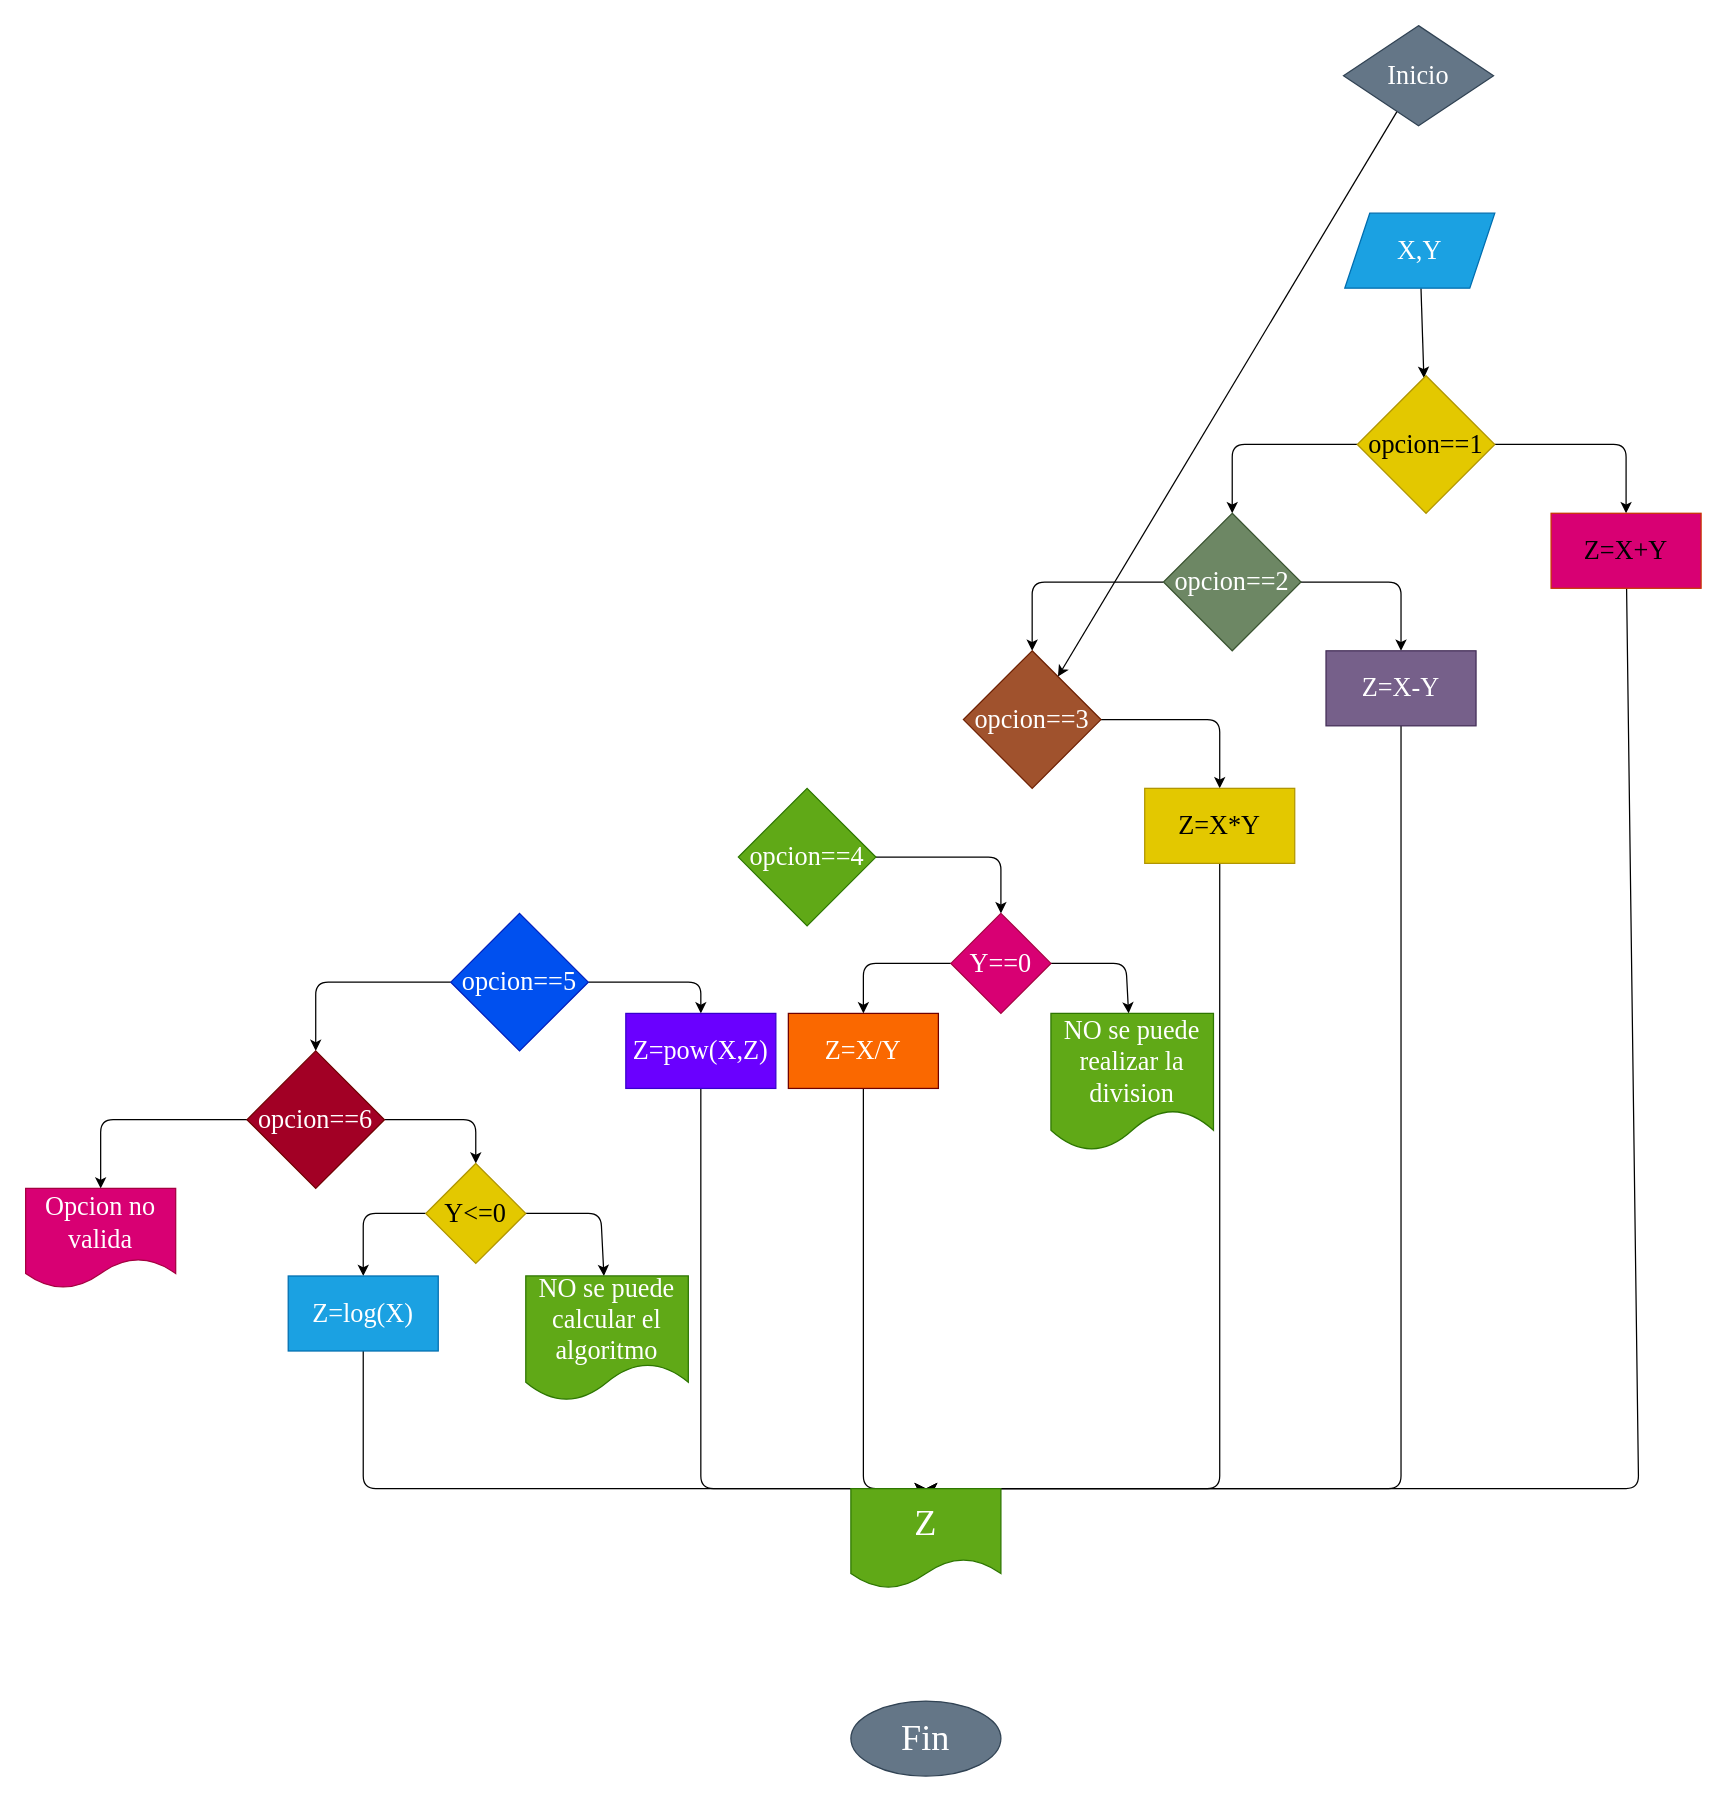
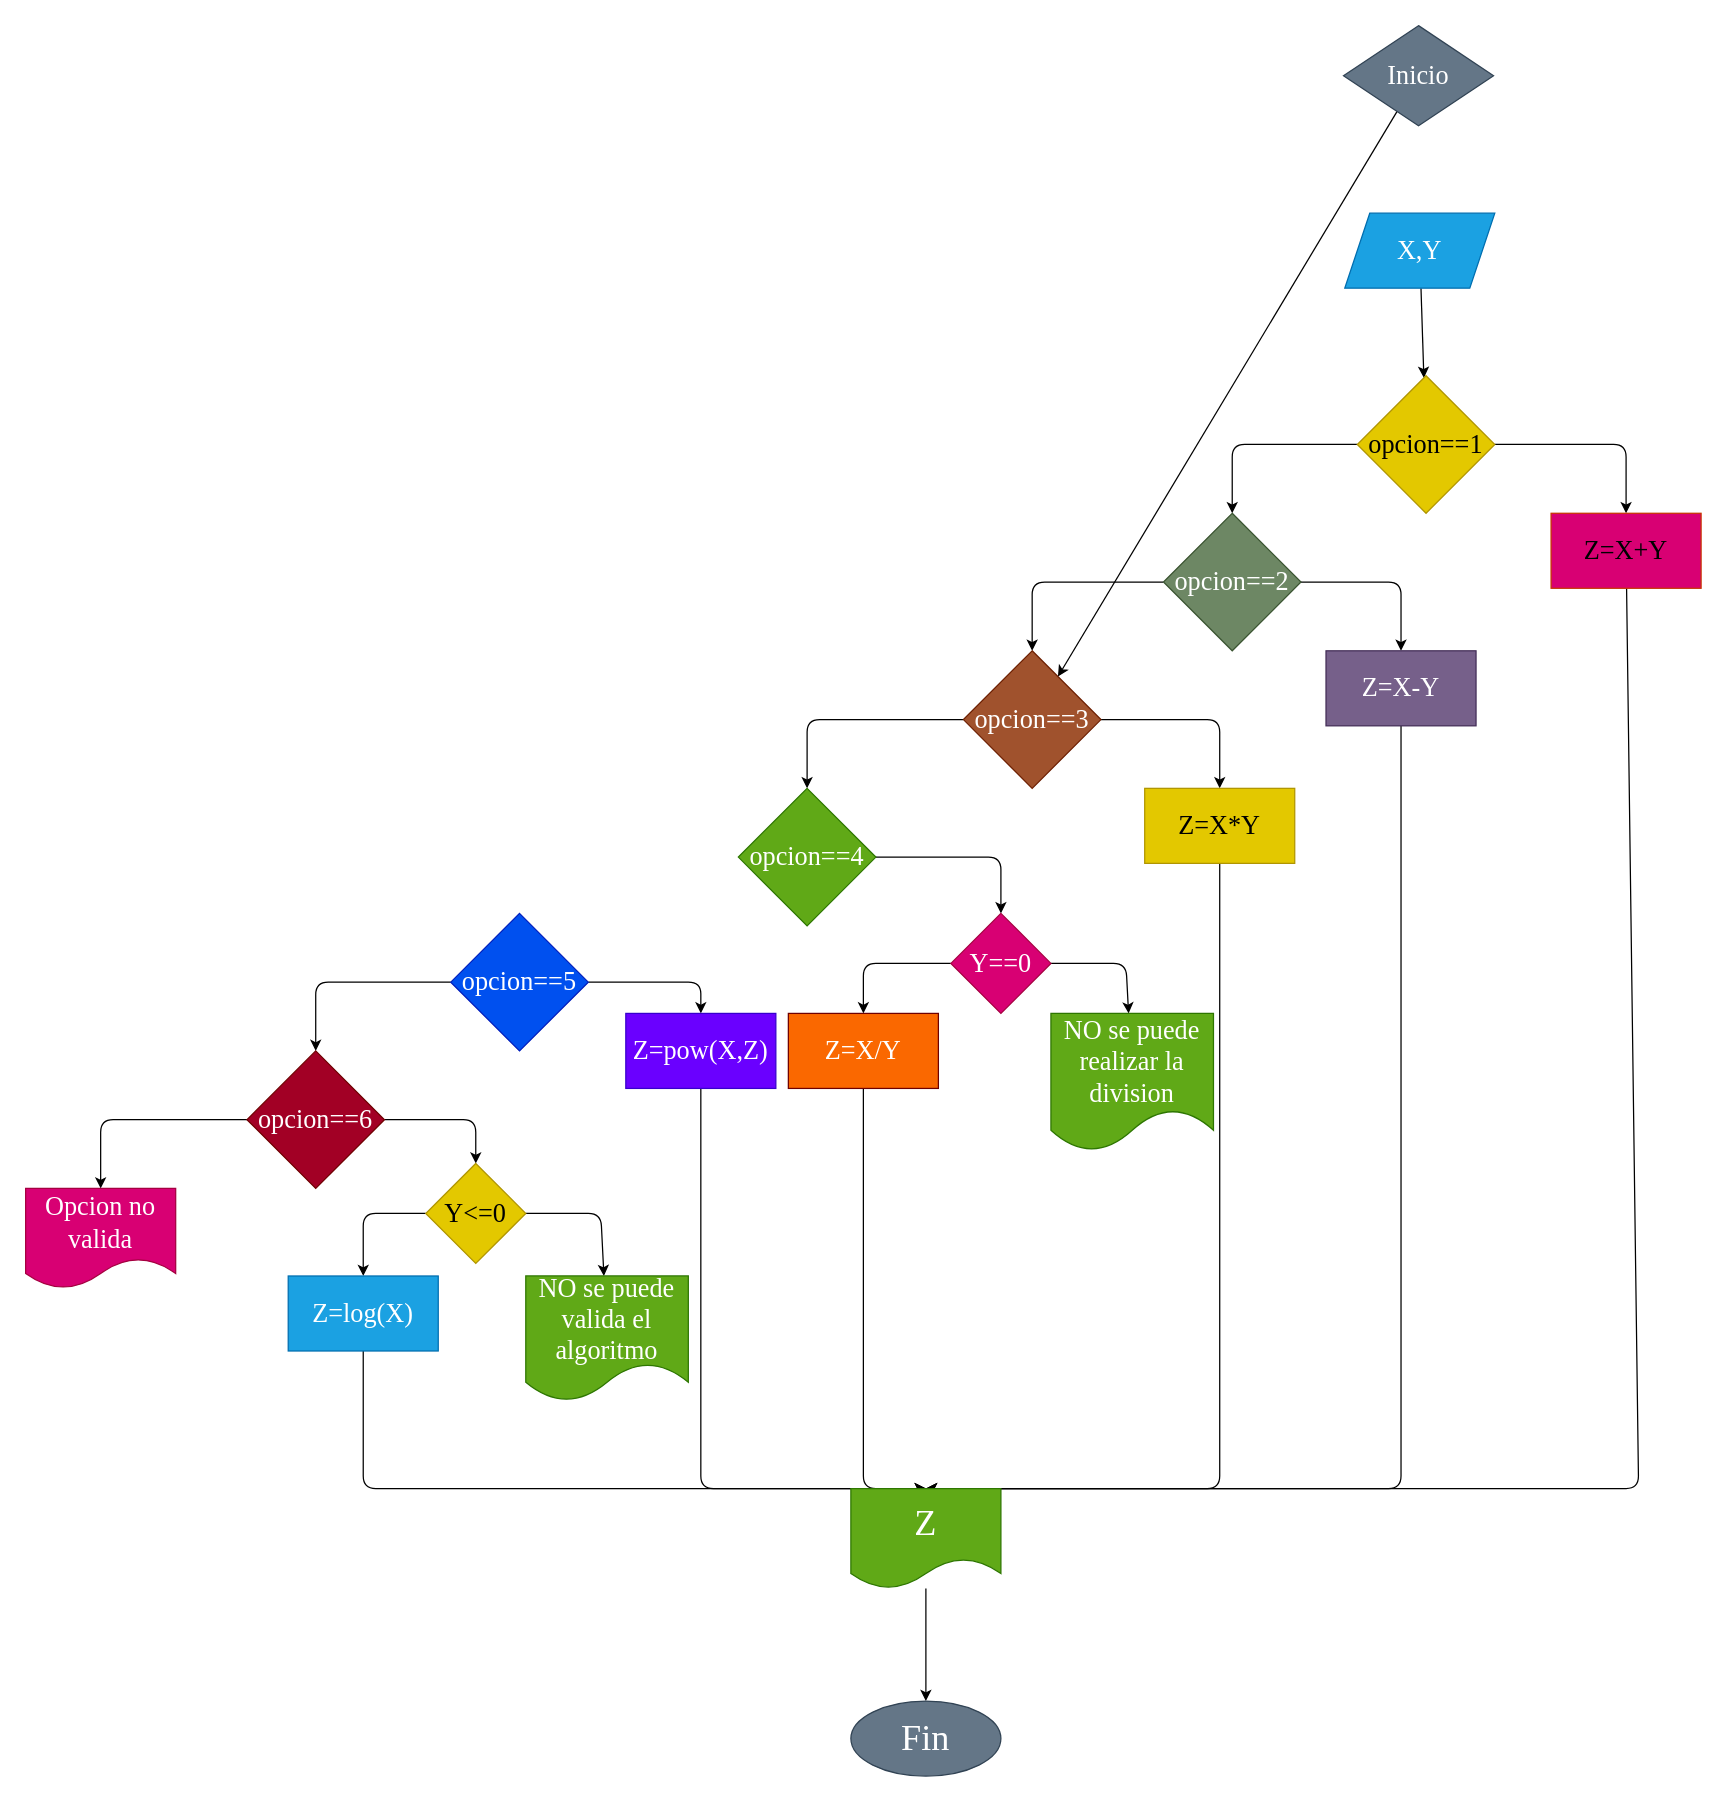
none -> (861, 719)
(607, 1319) -> (607, 1319)
none -> (926, 1640)
